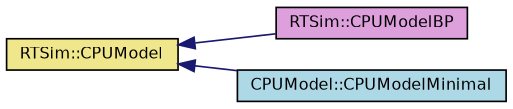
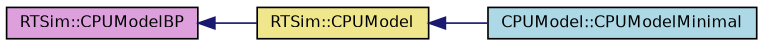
(235, 38) -> (236, 23)
